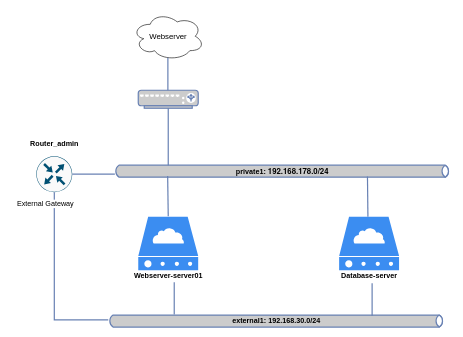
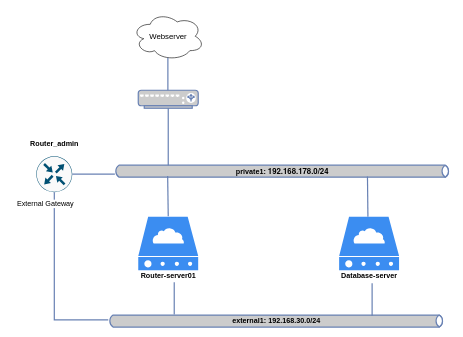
(169, 276) -> (169, 276)
